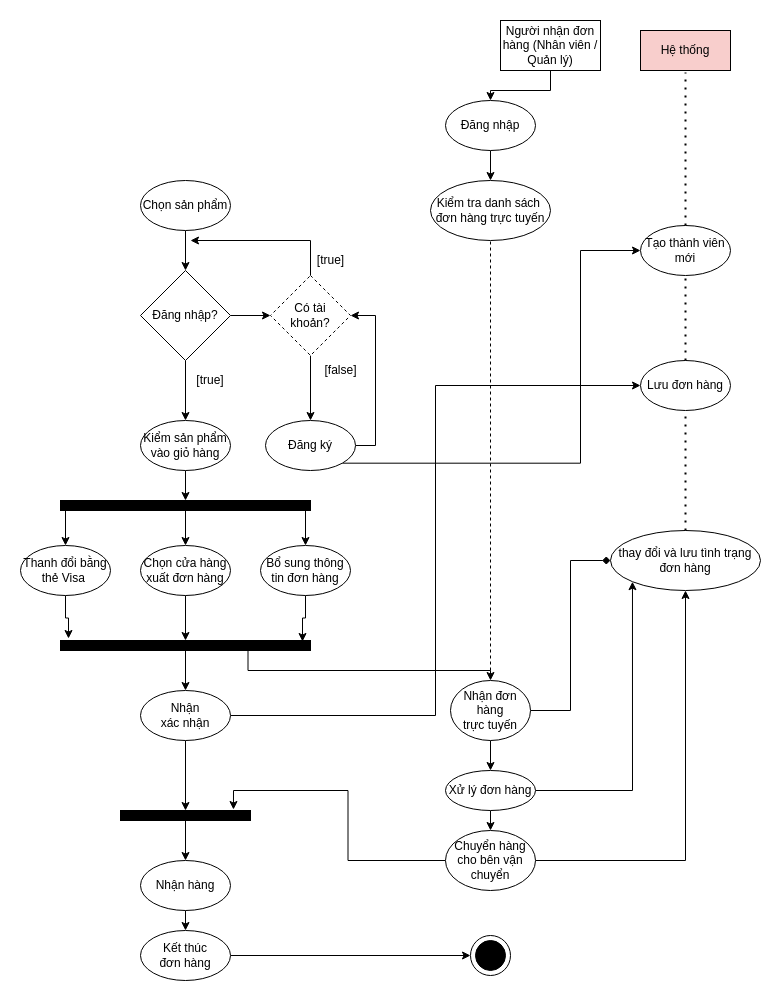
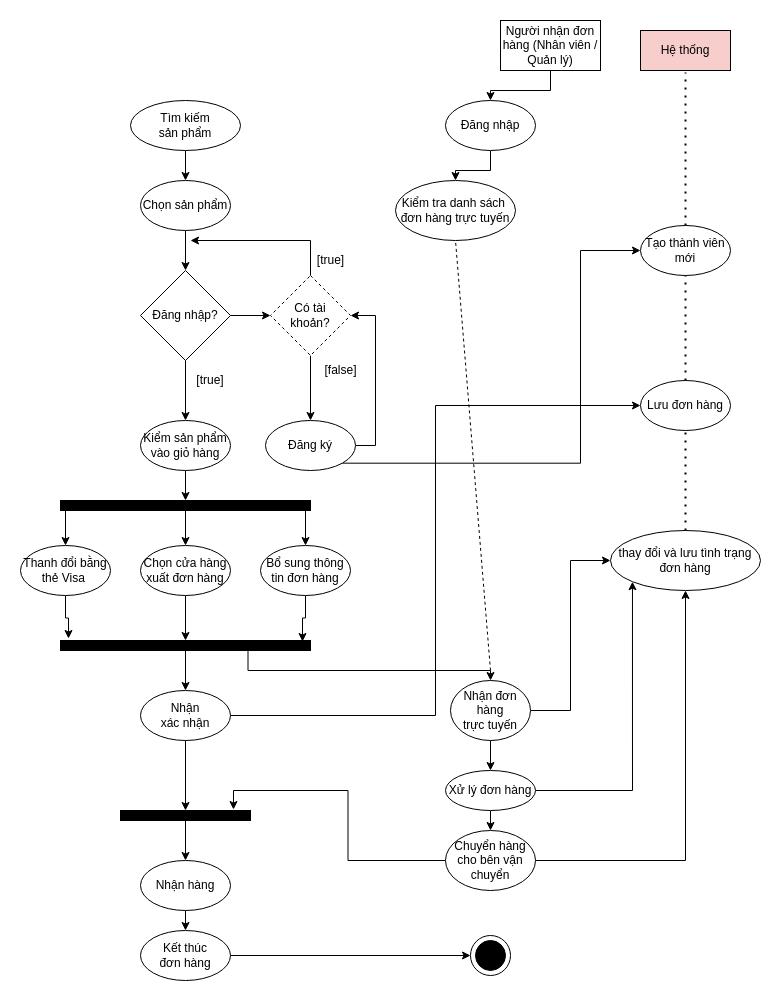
none -> (186, 126)
none -> (186, 162)
(491, 211) -> (456, 211)
(686, 386) -> (686, 406)
(602, 561) -> (602, 561)
